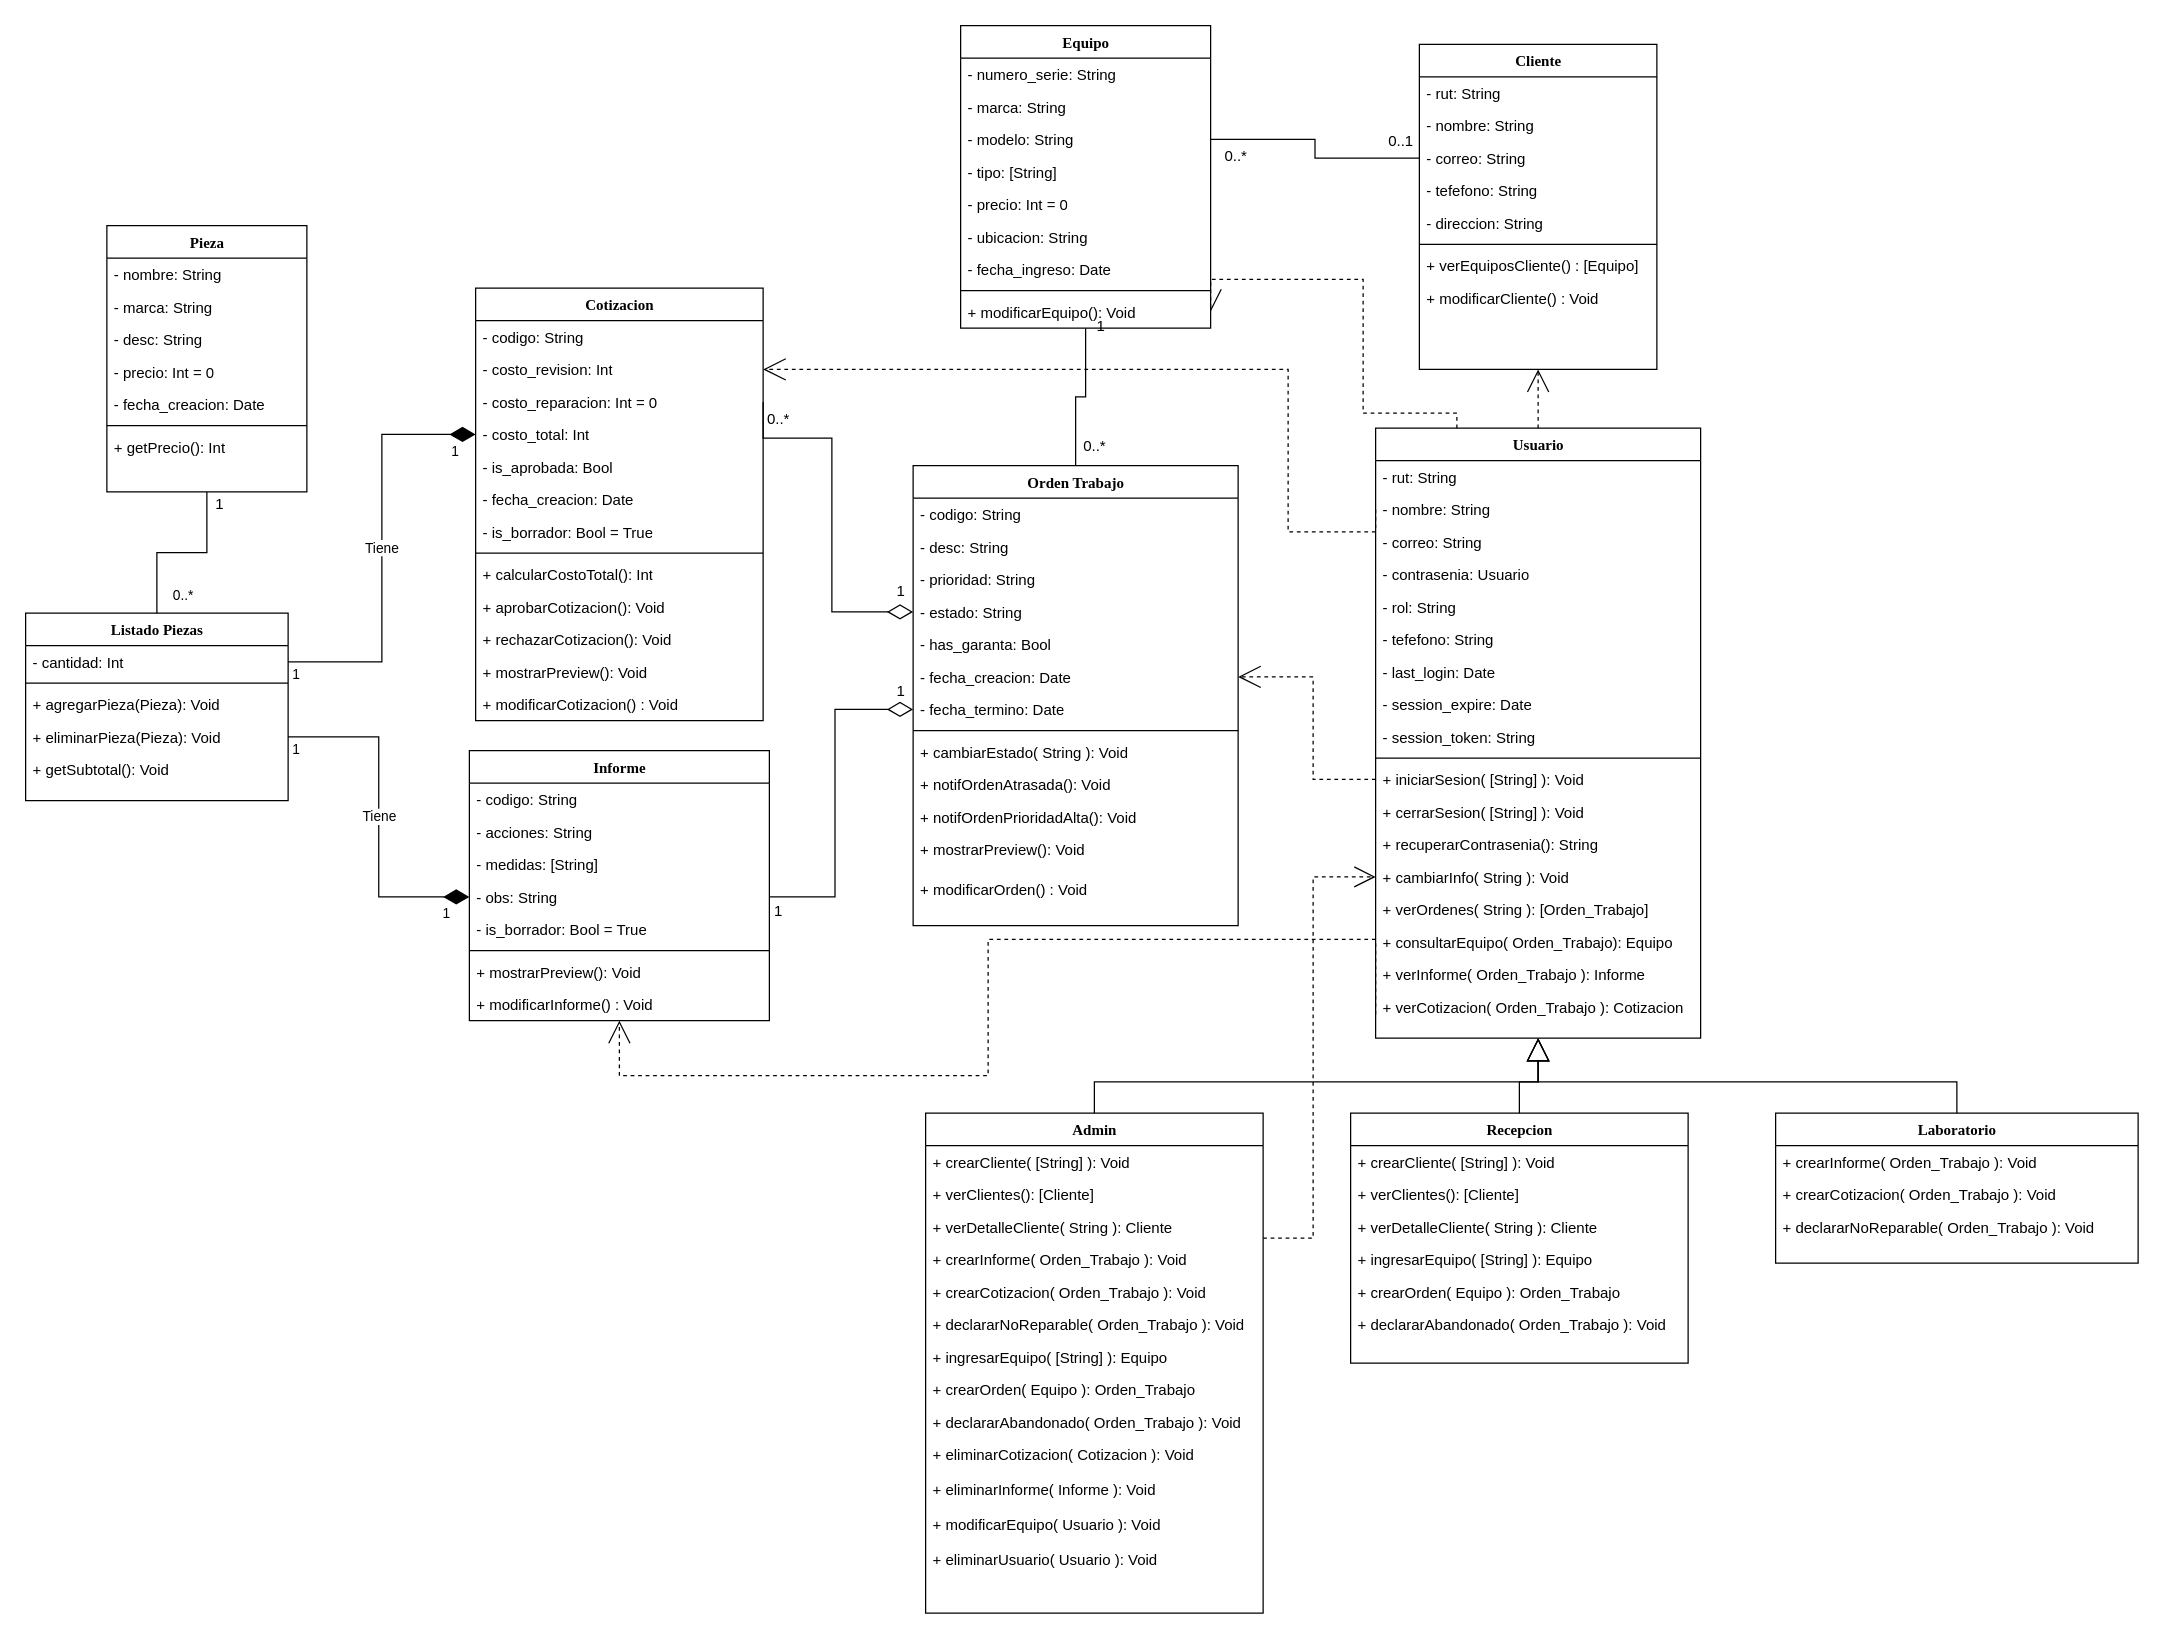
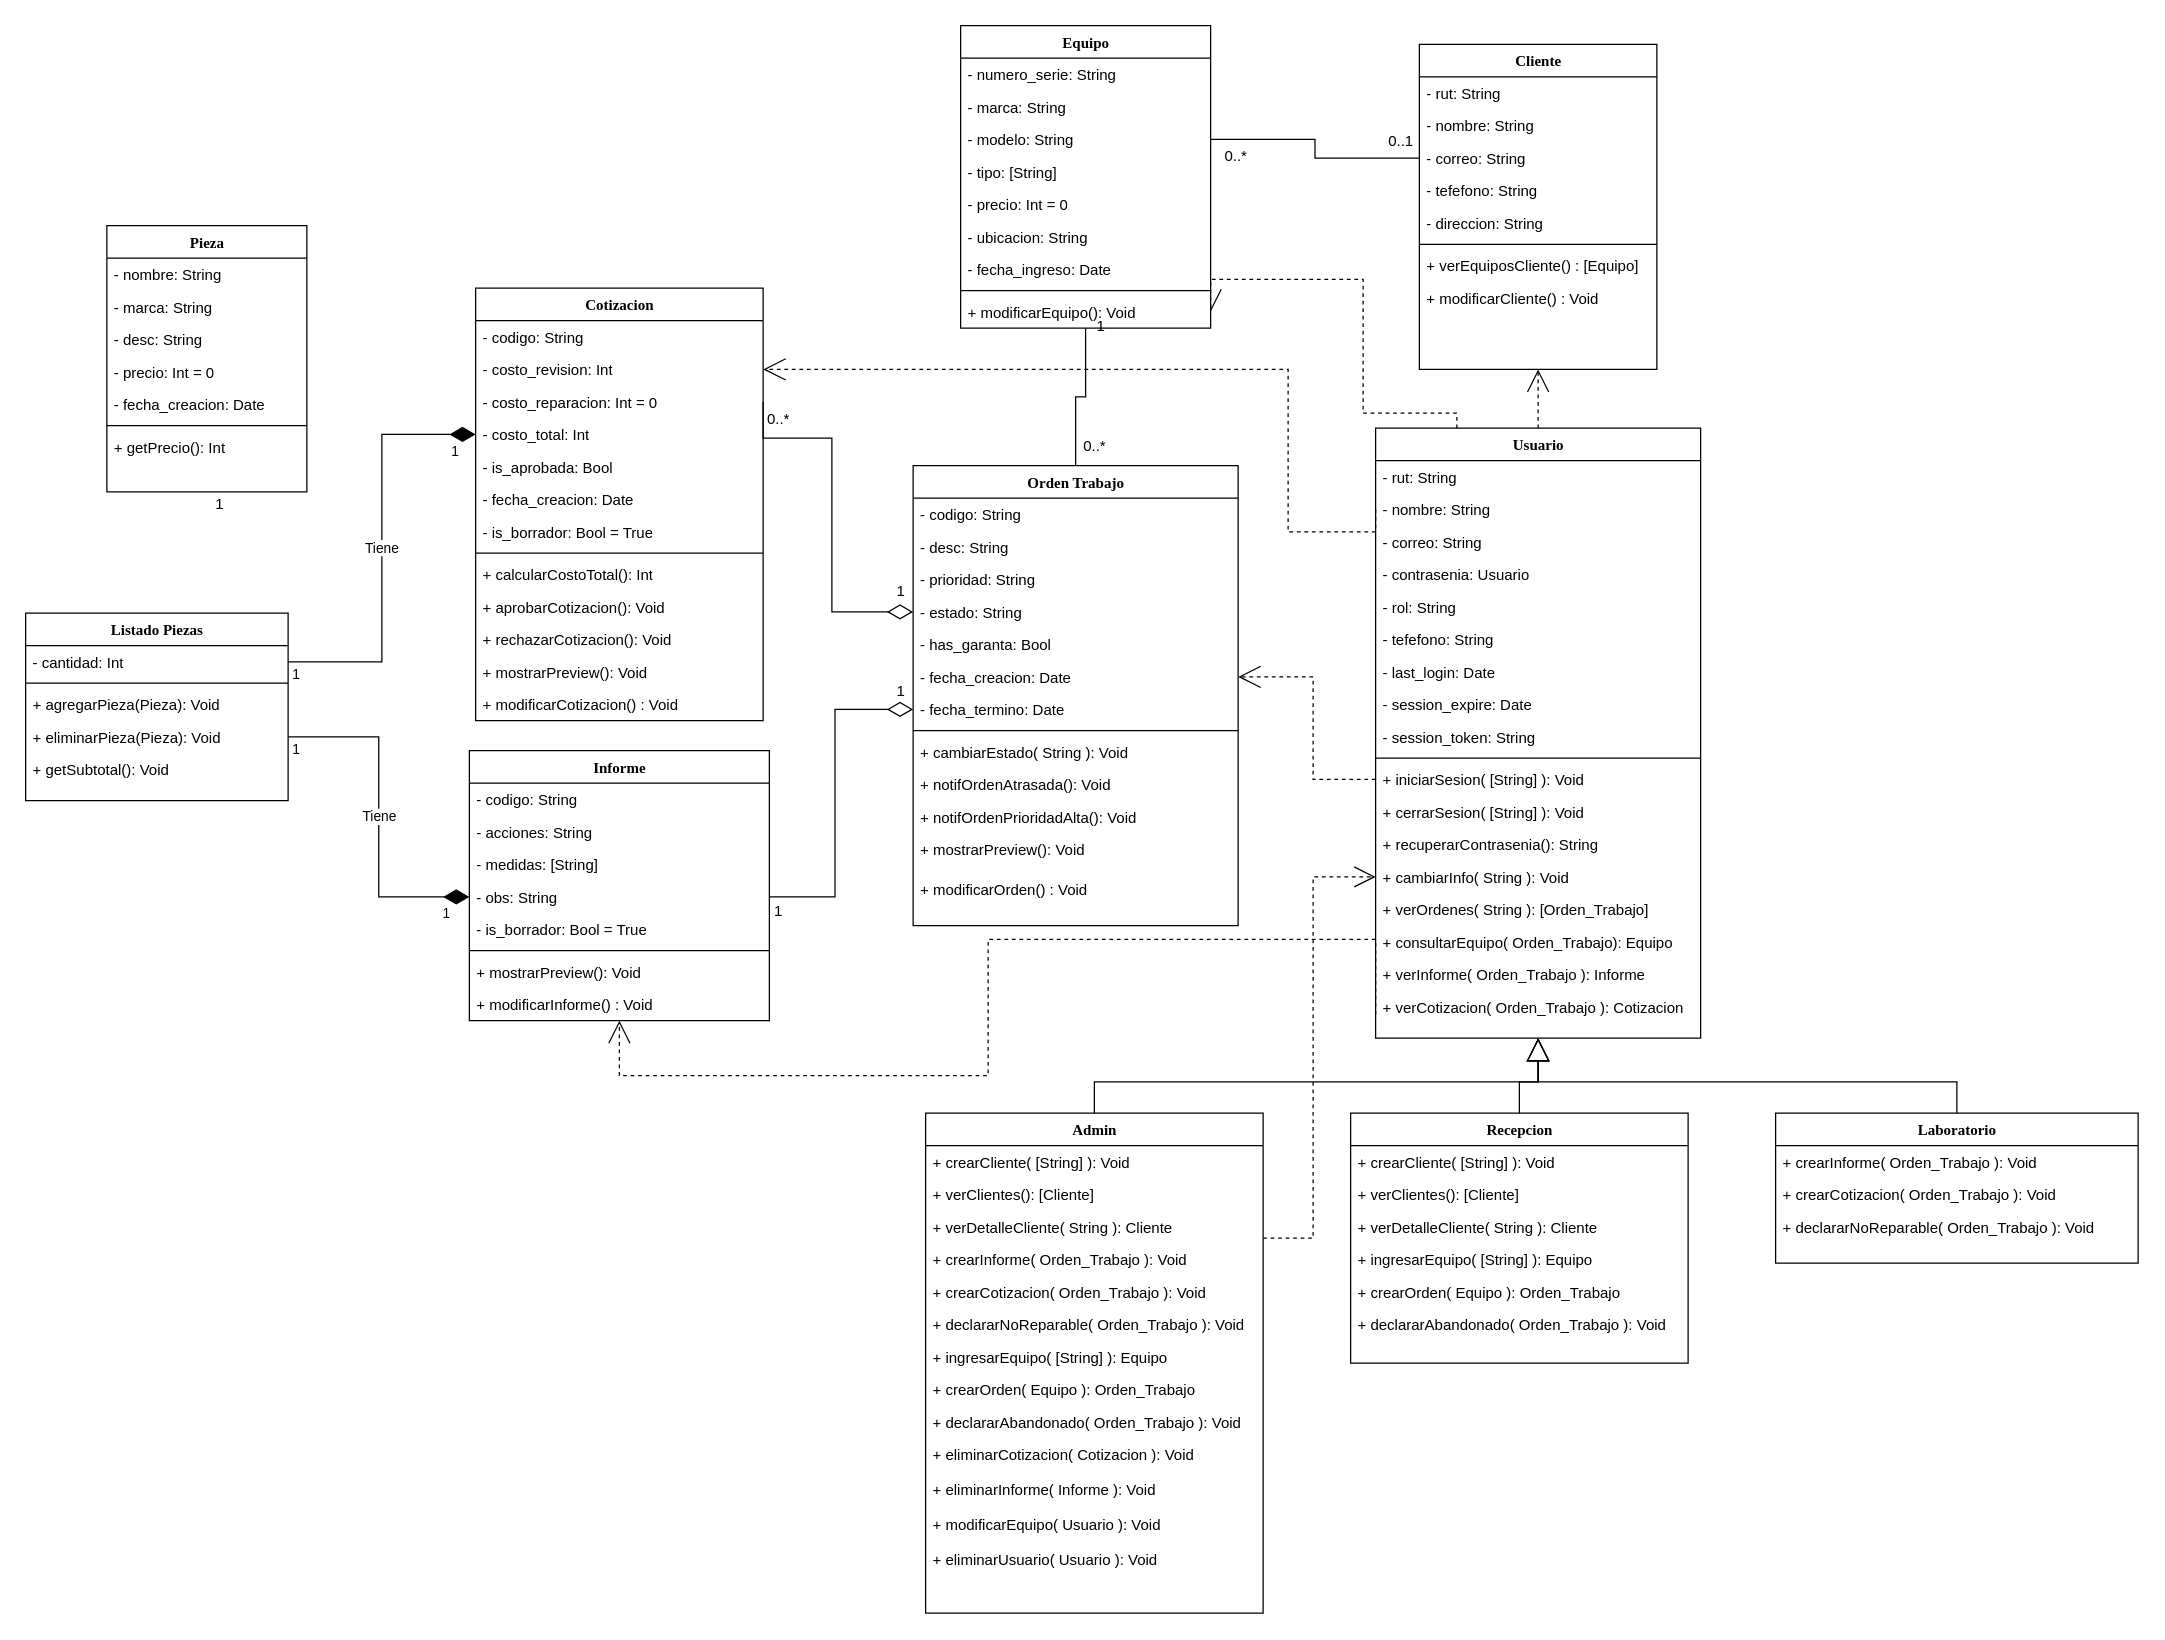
(183, 553) -> none
